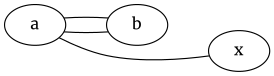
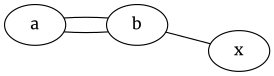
(132, 59) -> (188, 38)
